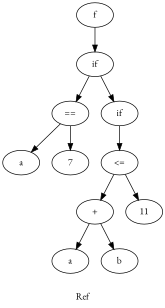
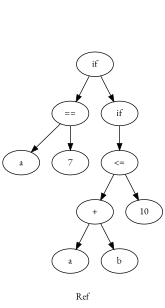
(95, 15) -> none
(144, 212) -> (144, 212)
